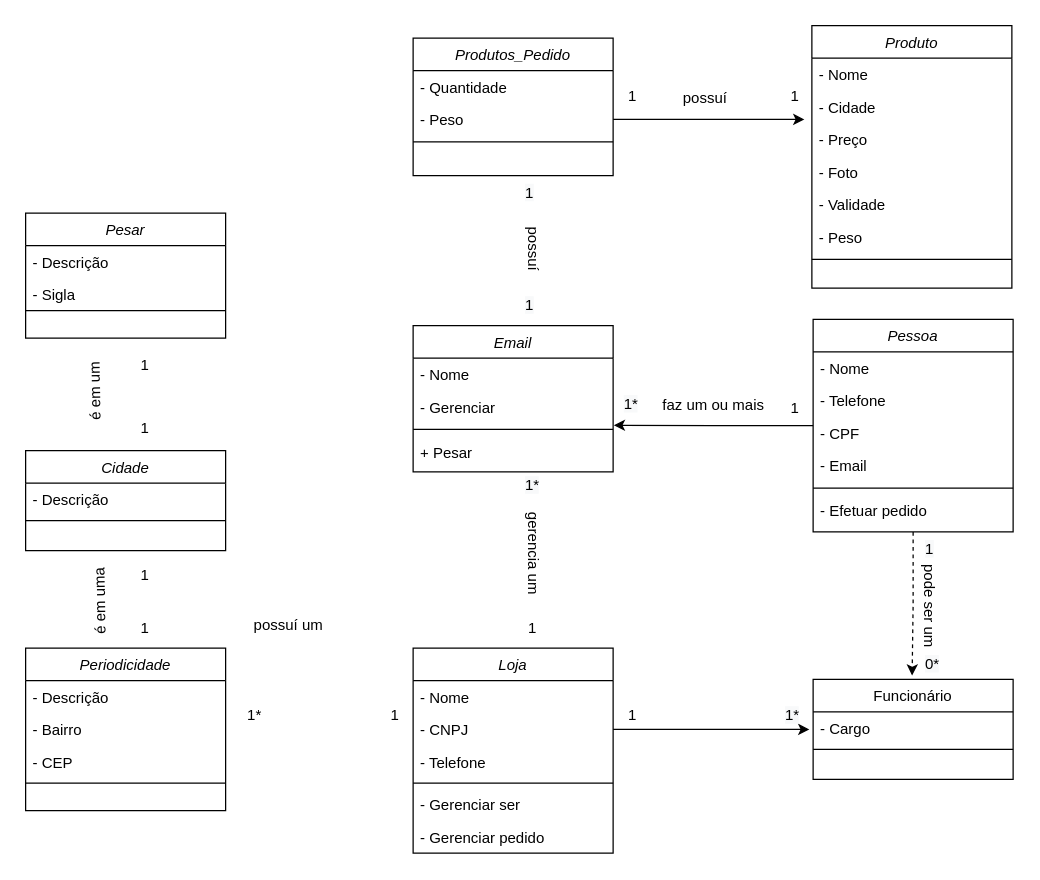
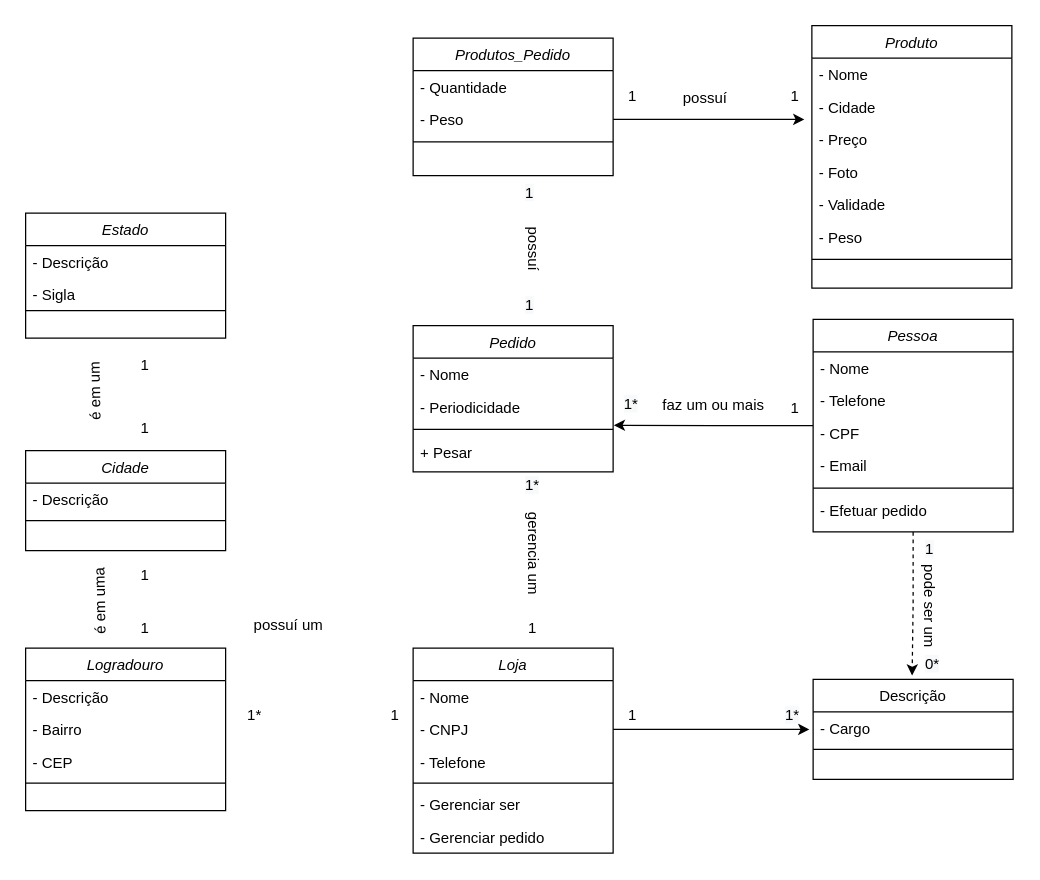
(125, 230) -> (125, 230)
(513, 343) -> (513, 343)
(462, 408) -> (475, 408)
(125, 665) -> (125, 665)
(913, 696) -> (913, 696)
